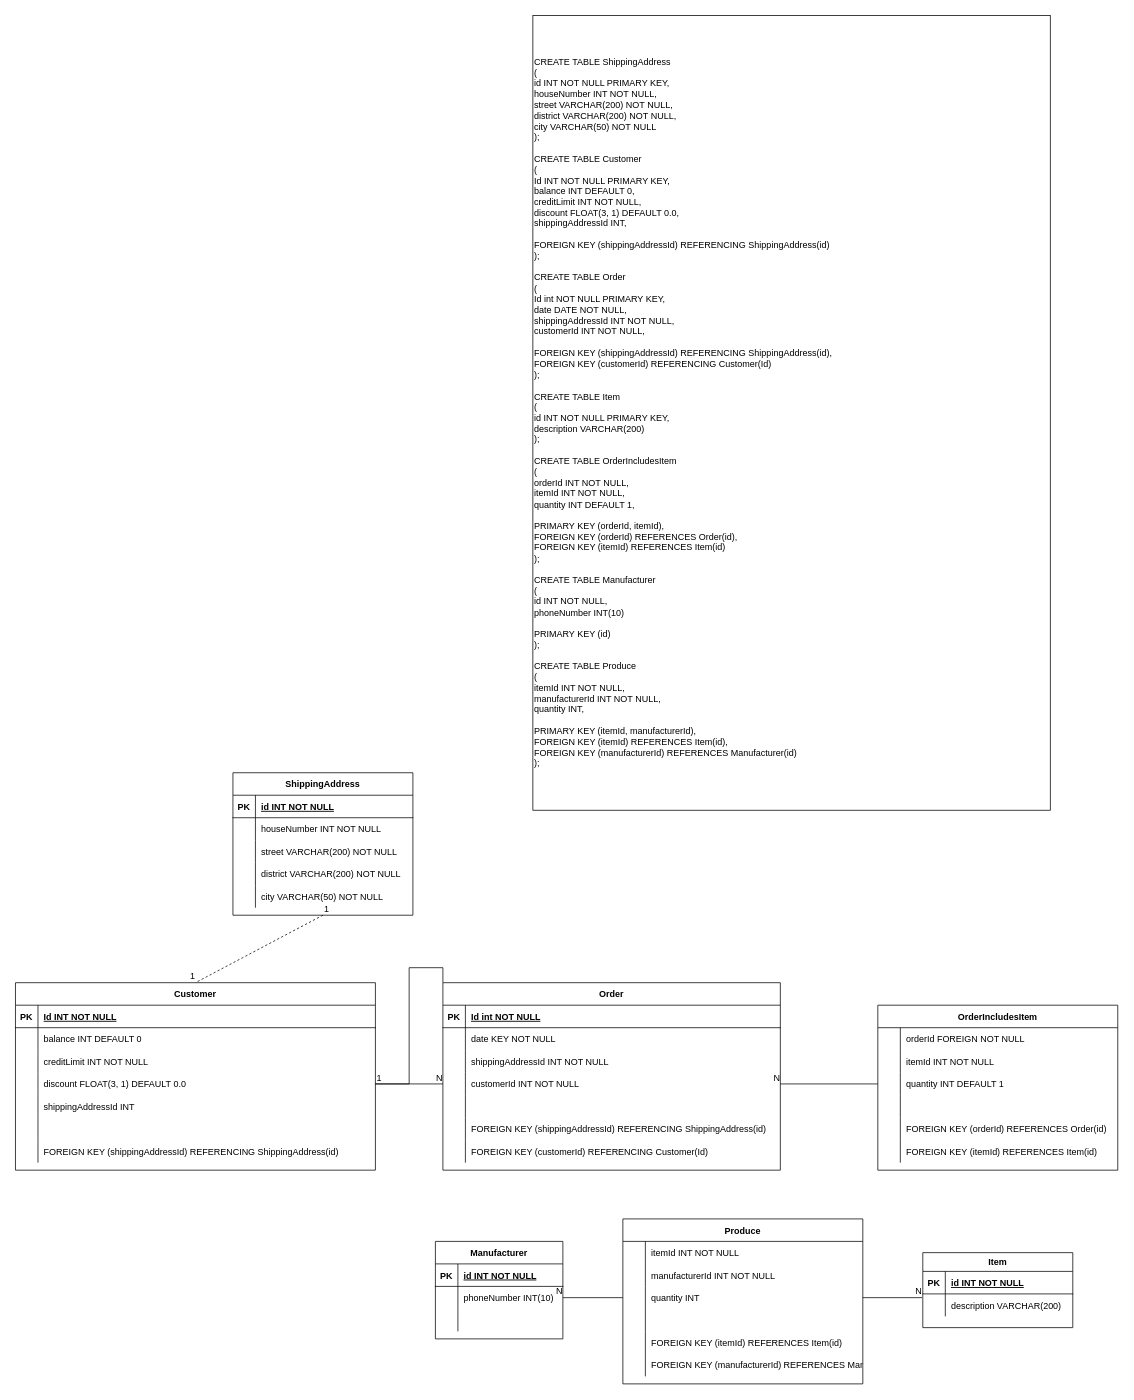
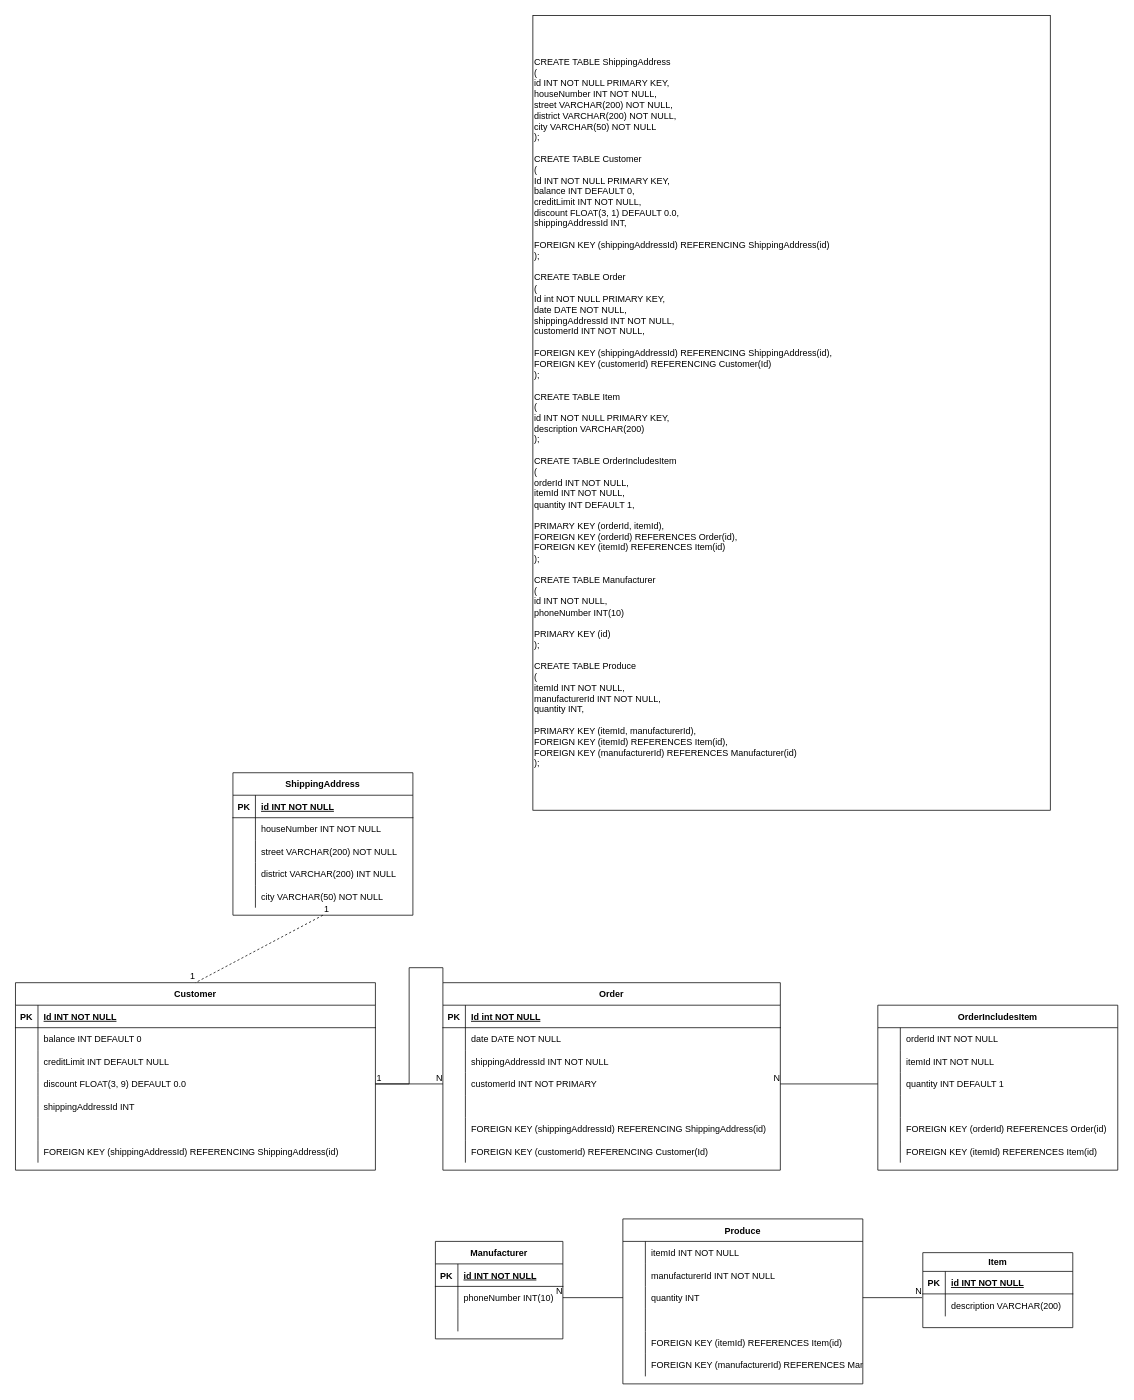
(331, 875) -> (331, 875)
(510, 1040) -> (513, 1040)
(963, 1040) -> (953, 1040)
(97, 1062) -> (107, 1062)
(116, 1085) -> (116, 1085)
(525, 1085) -> (533, 1085)
